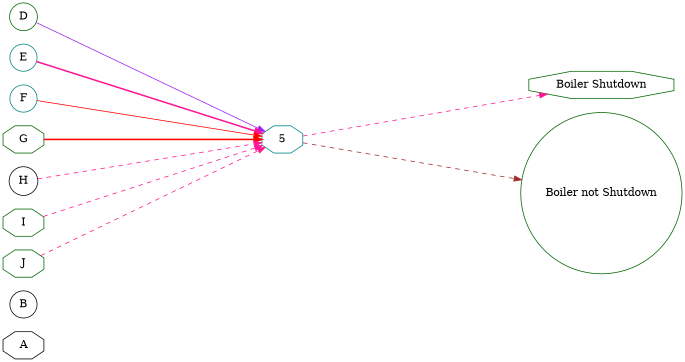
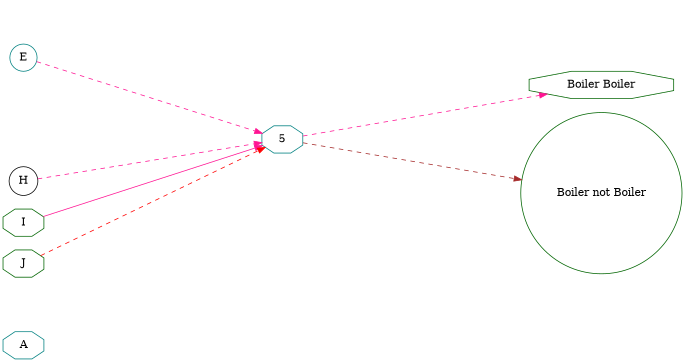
(23, 17) -> none
(601, 85) -> (601, 85)
(146, 96) -> (146, 96)
(23, 99) -> none
(23, 139) -> none
(149, 182) -> (149, 182)
(601, 193) -> (601, 193)
(149, 203) -> (149, 203)
(23, 304) -> none
(23, 345) -> (23, 345)
